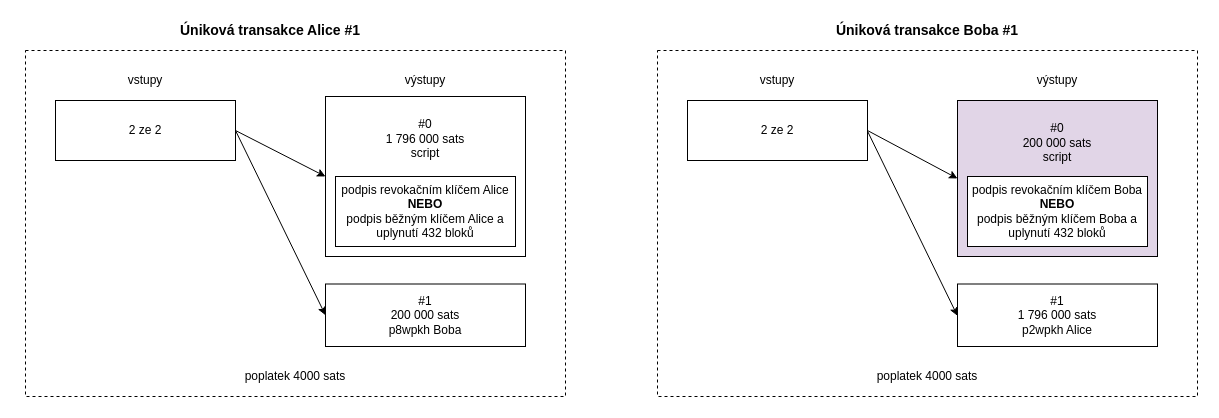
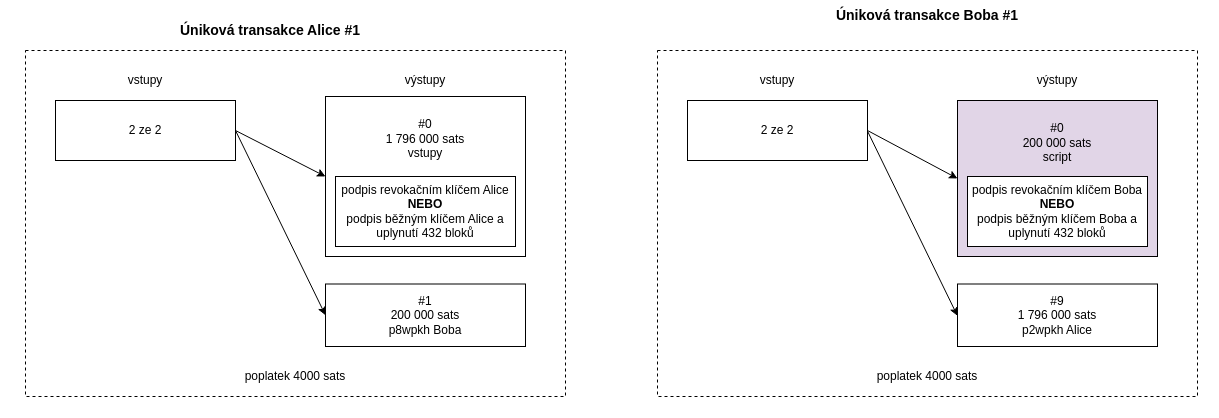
(928, 31) -> (928, 16)
(426, 125) -> (426, 125)
(1058, 316) -> (1058, 316)
